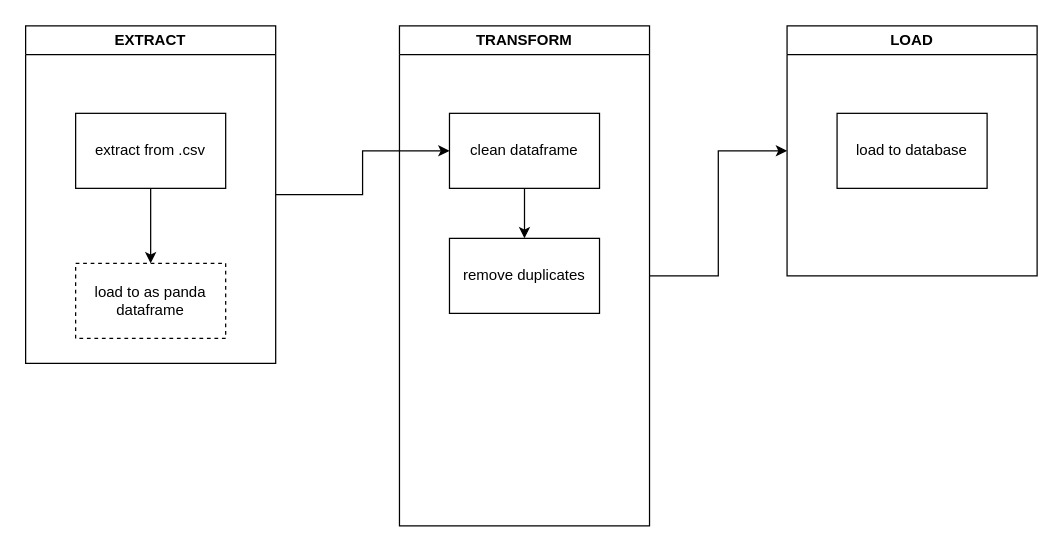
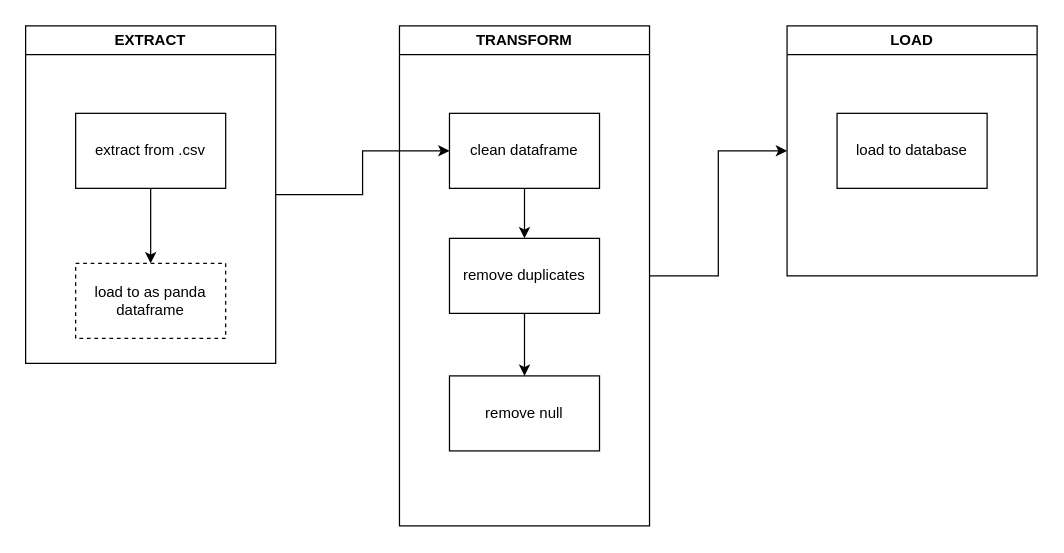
none -> (524, 340)
none -> (524, 413)
